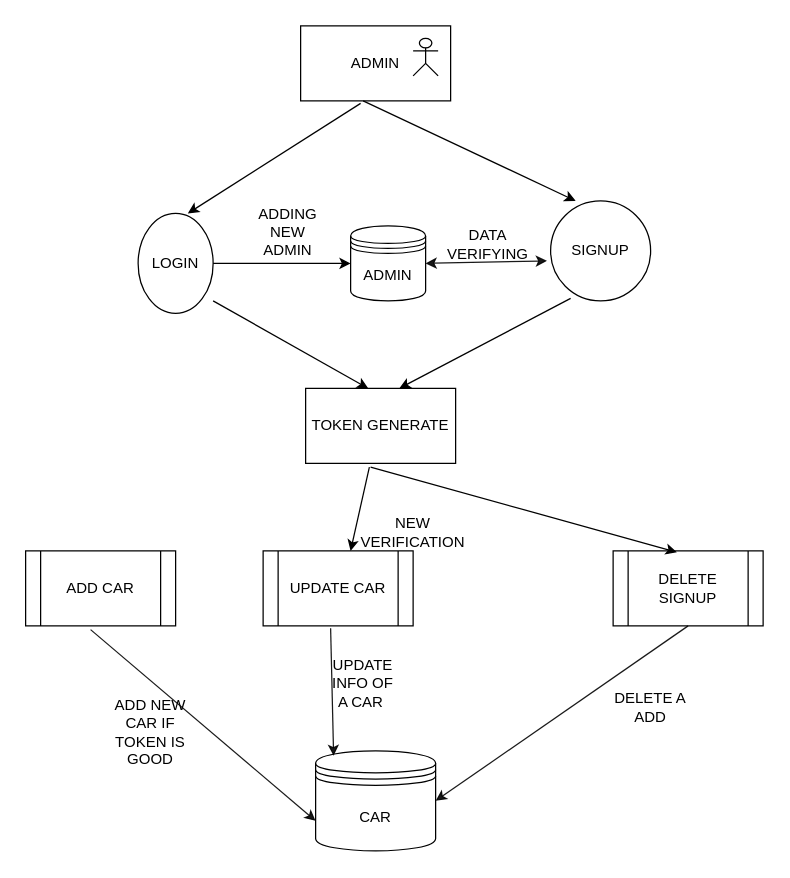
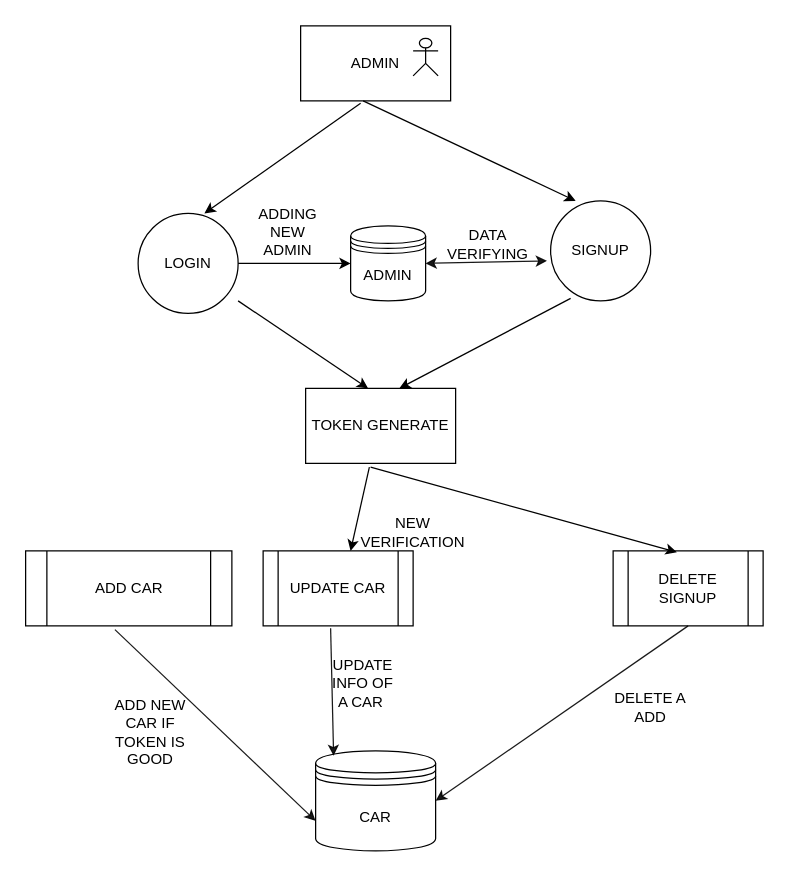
(176, 263) -> (188, 263)
(101, 588) -> (129, 588)
